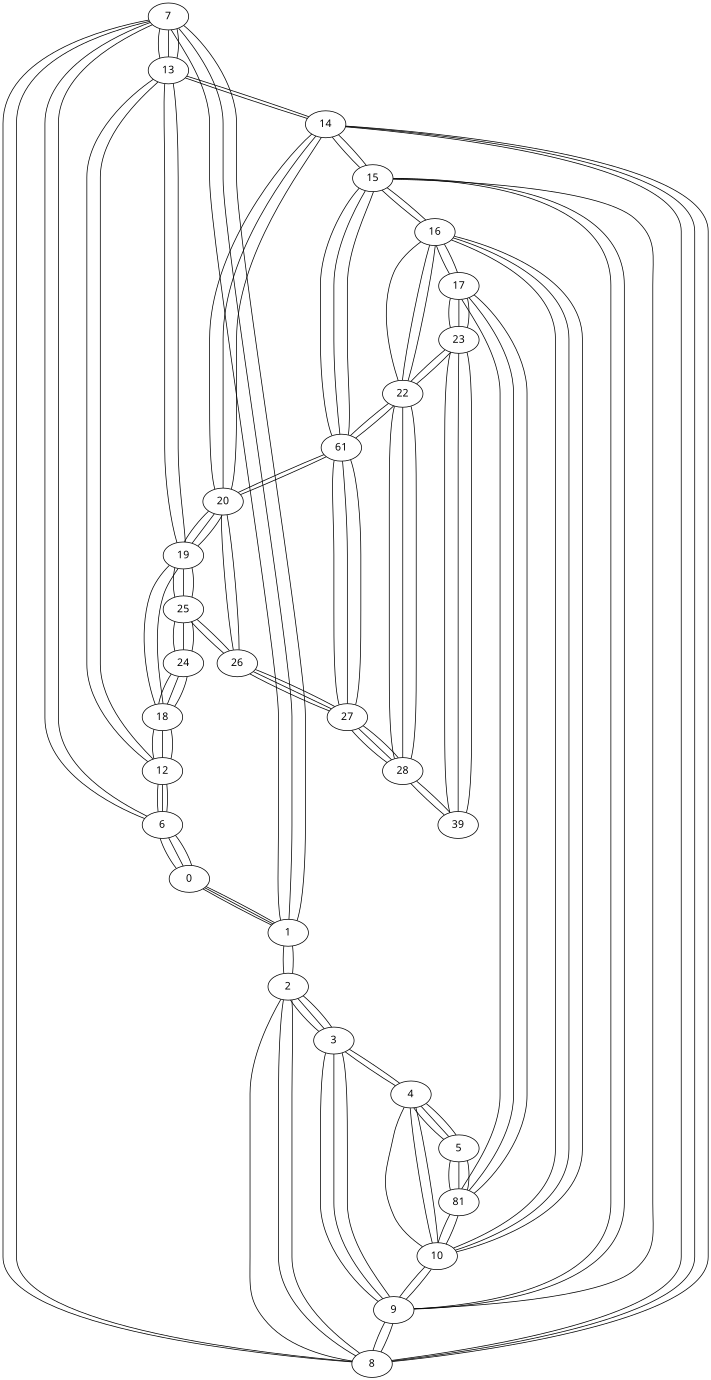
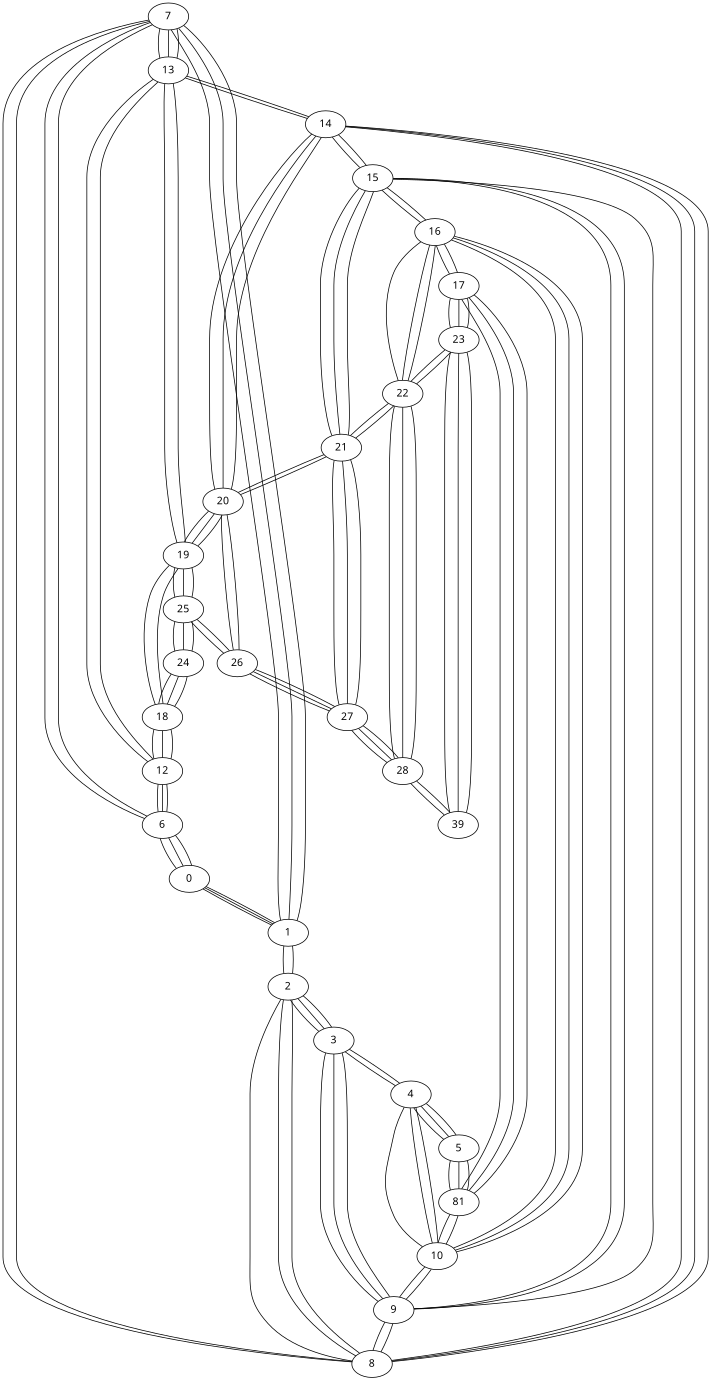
(341, 448) -> (341, 448)
